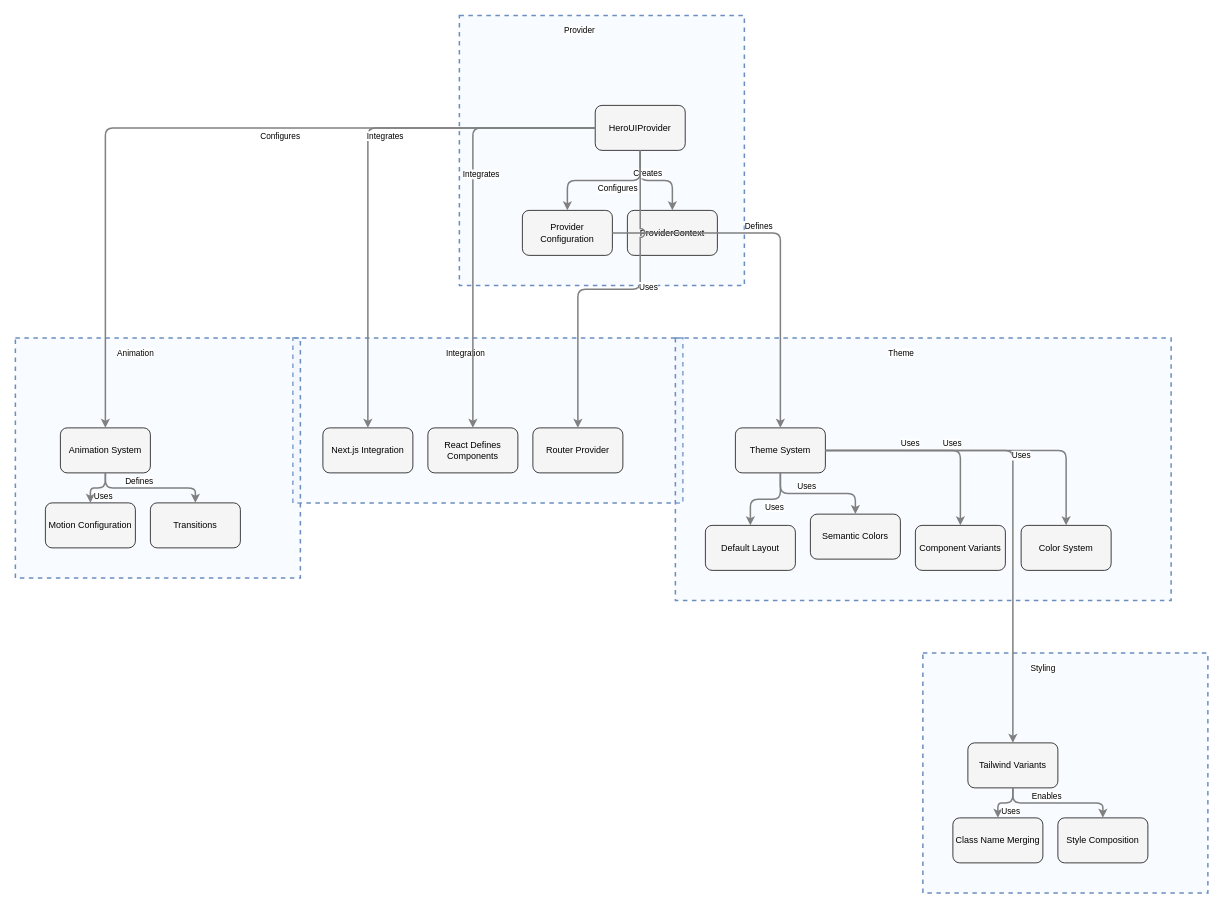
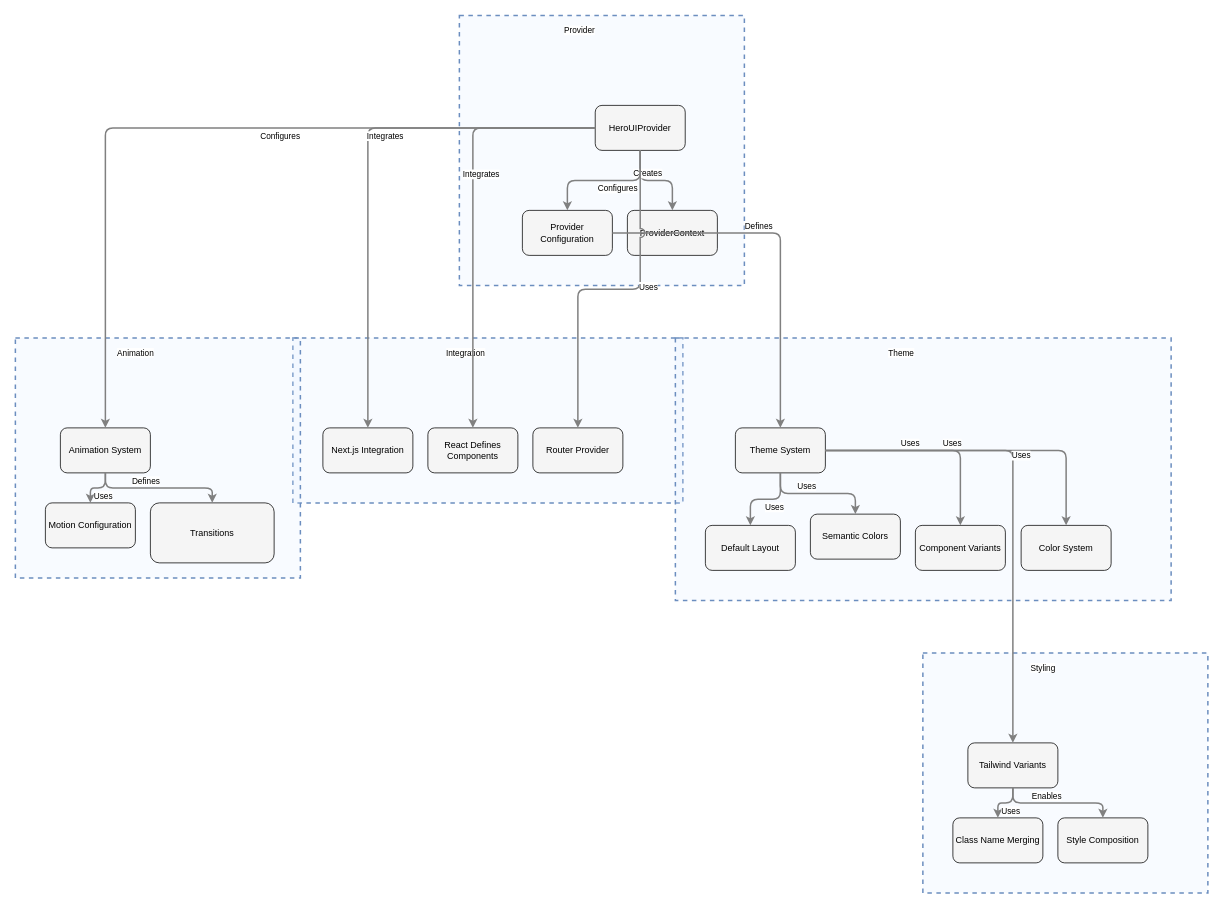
(195, 525) -> (212, 533)
